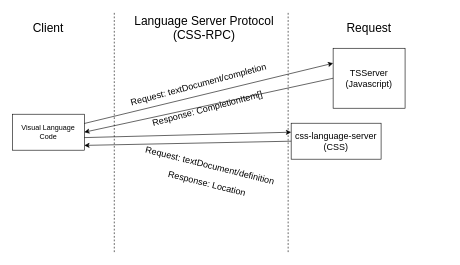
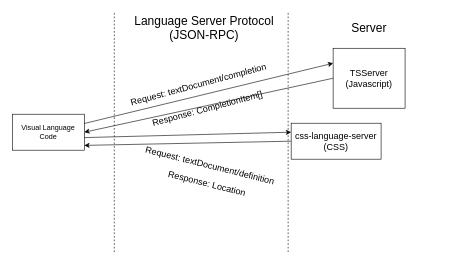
(48, 27) -> none
(204, 27) -> (204, 27)
(369, 27) -> (369, 27)
